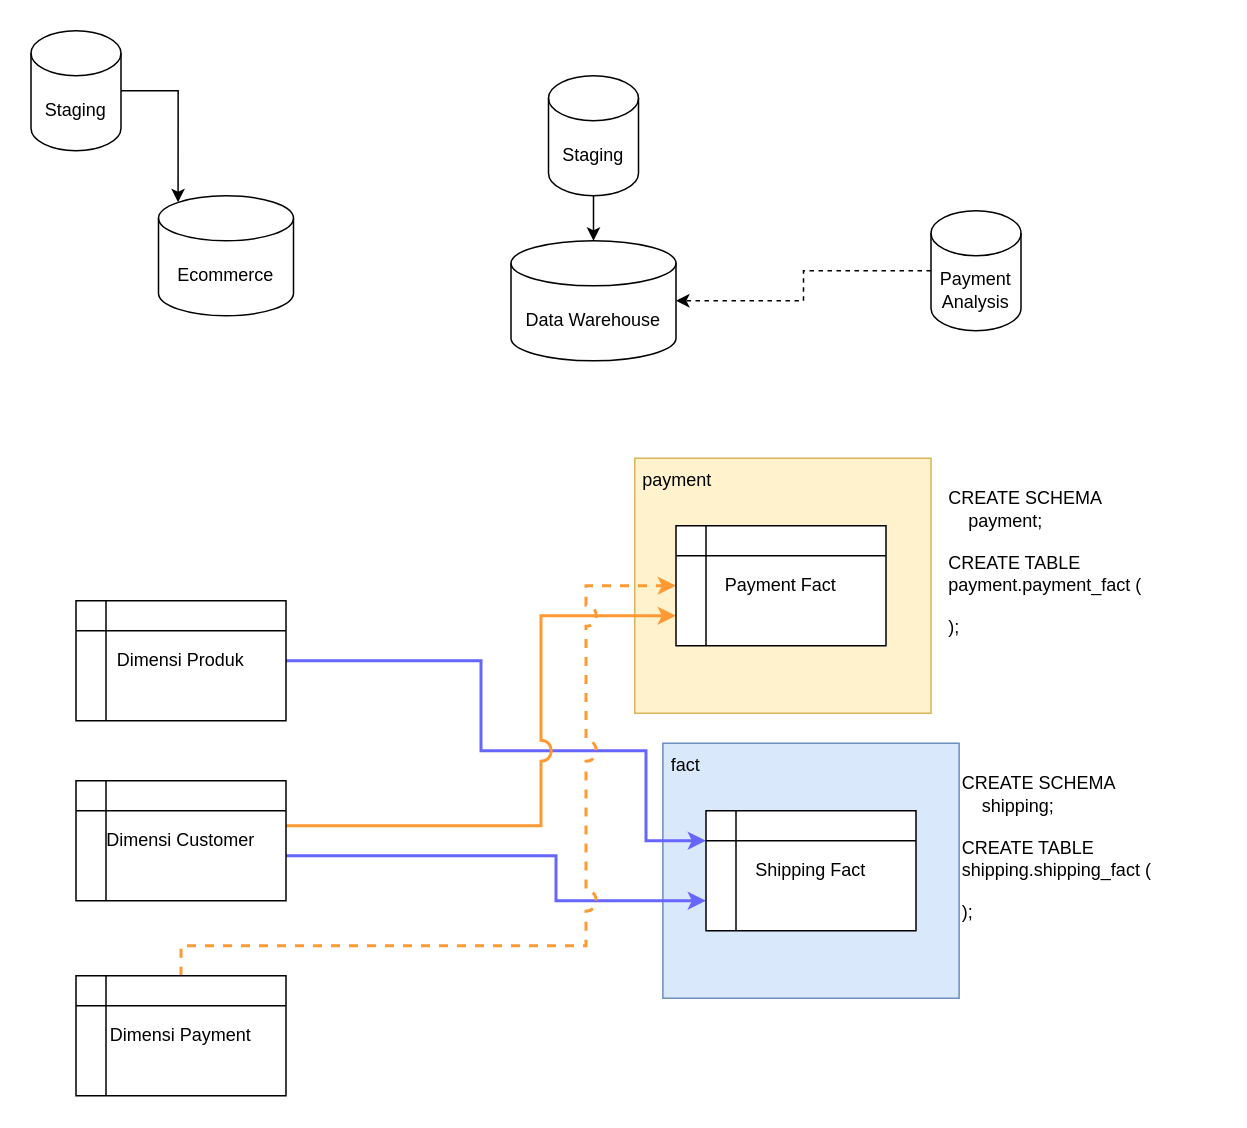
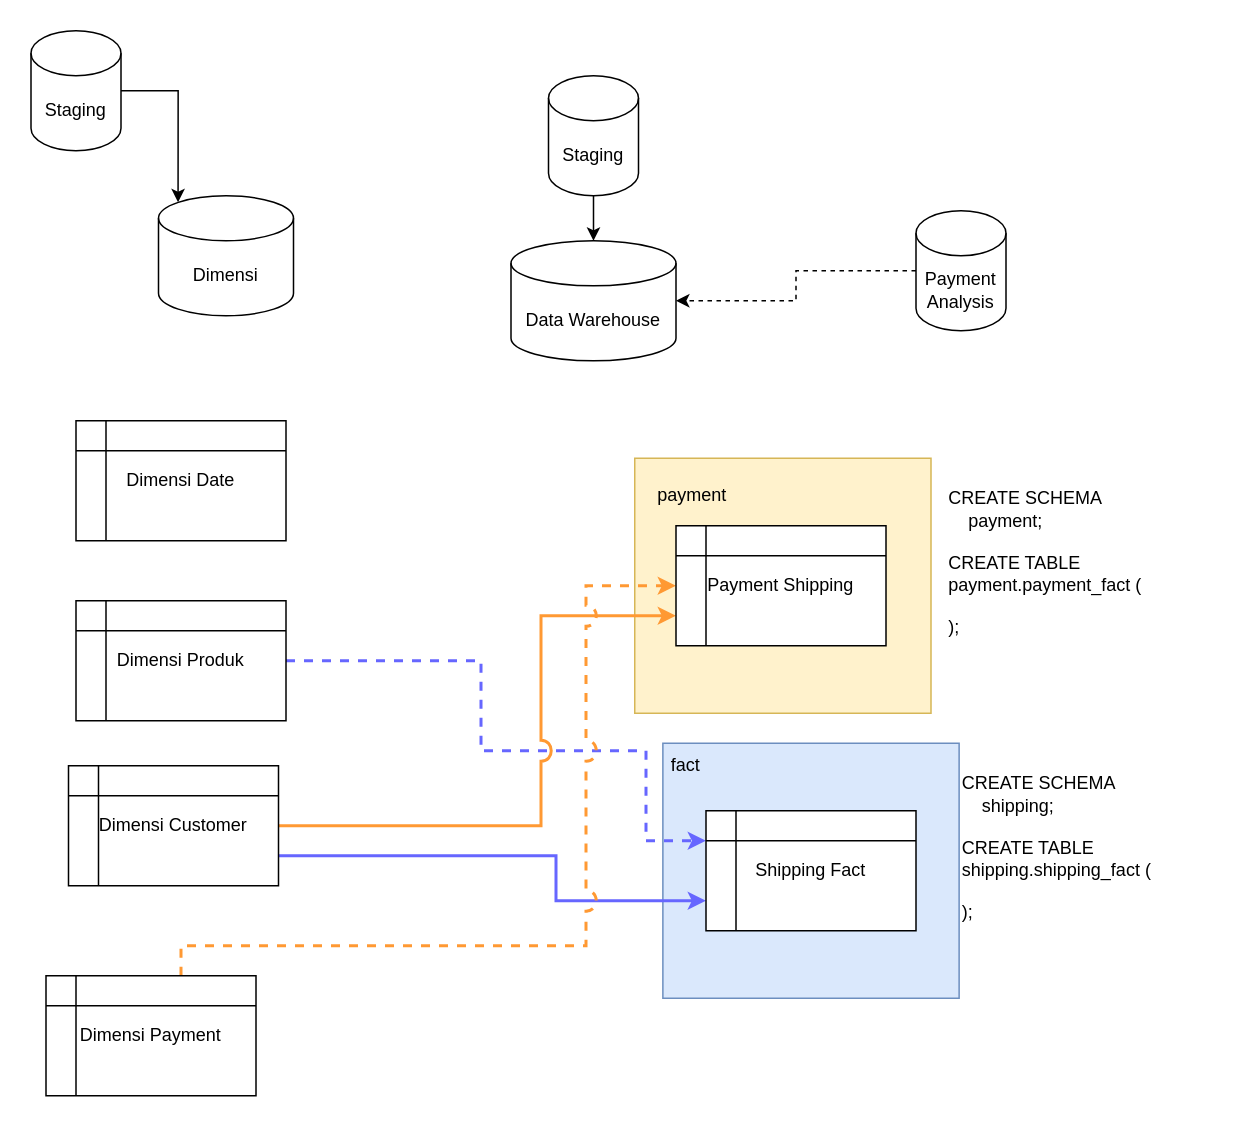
(976, 271) -> (961, 271)
(226, 275) -> (226, 275)
none -> (181, 481)
(722, 481) -> (737, 496)
(781, 586) -> (781, 586)
(481, 748) -> (481, 748)
(181, 841) -> (173, 826)
(181, 1036) -> (151, 1036)
